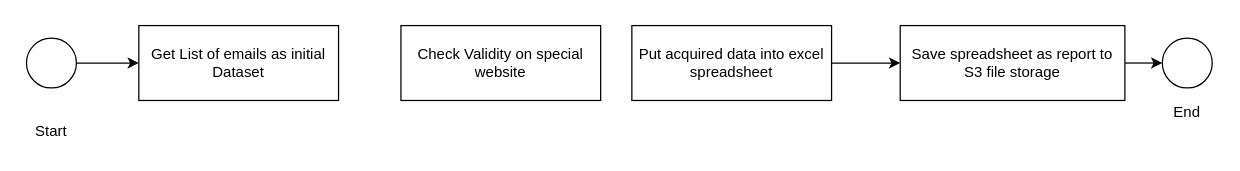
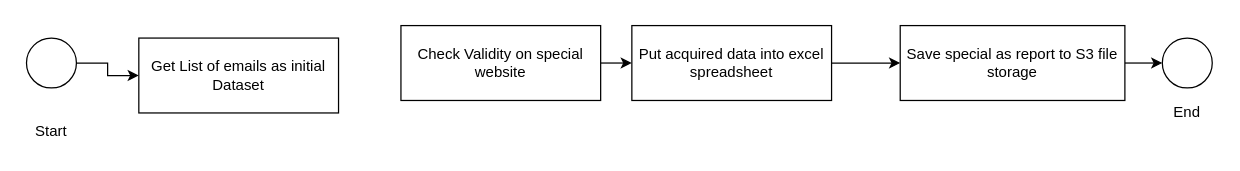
(238, 63) -> (238, 76)
none -> (612, 63)
(1013, 63) -> (1013, 63)
